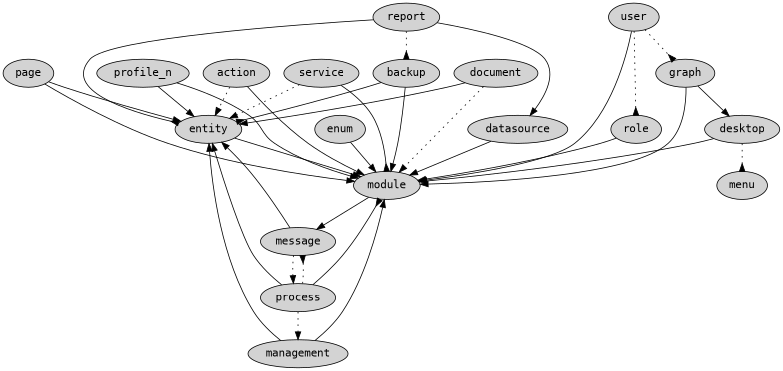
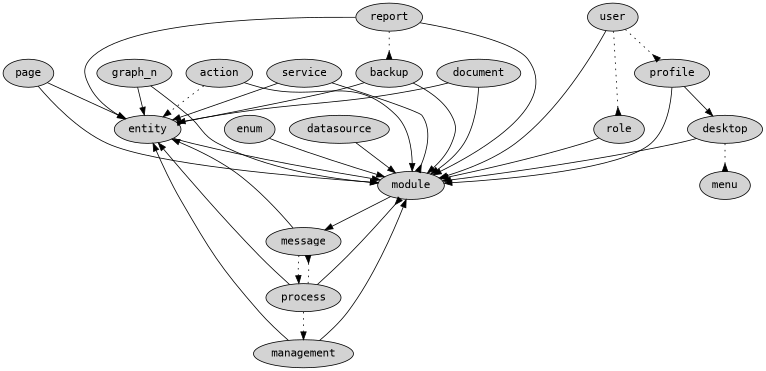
(170, 38) -> (184, 27)
(519, 44) -> (535, 80)
(143, 73) -> (134, 73)
(685, 73) -> (672, 73)
(268, 100) -> (229, 100)
(444, 127) -> (469, 134)
